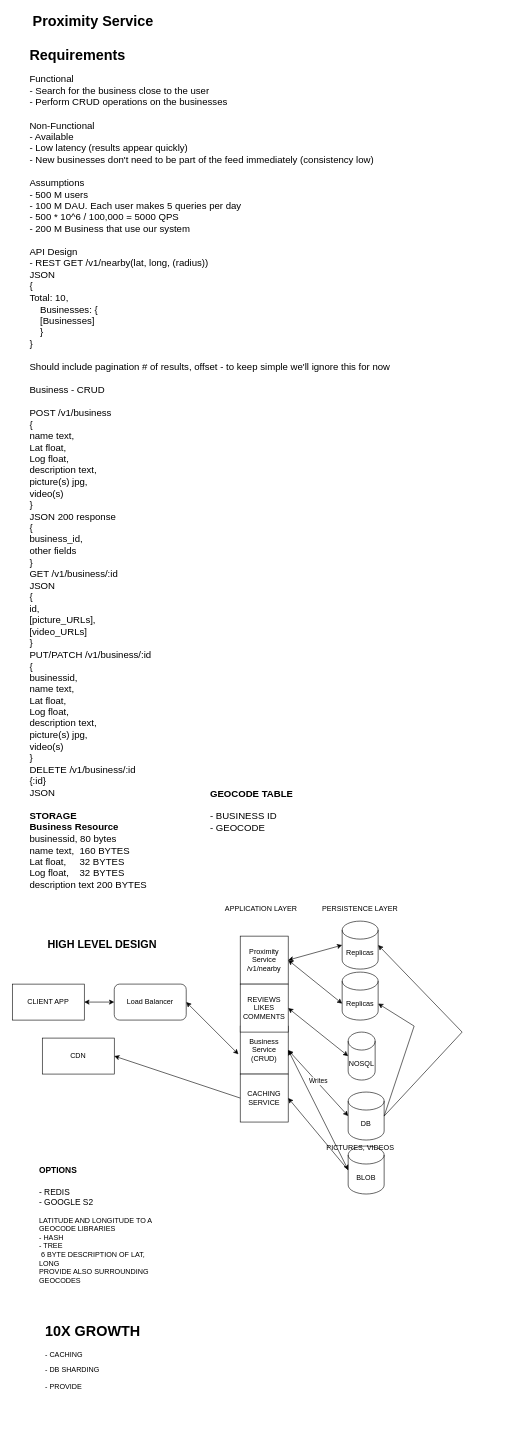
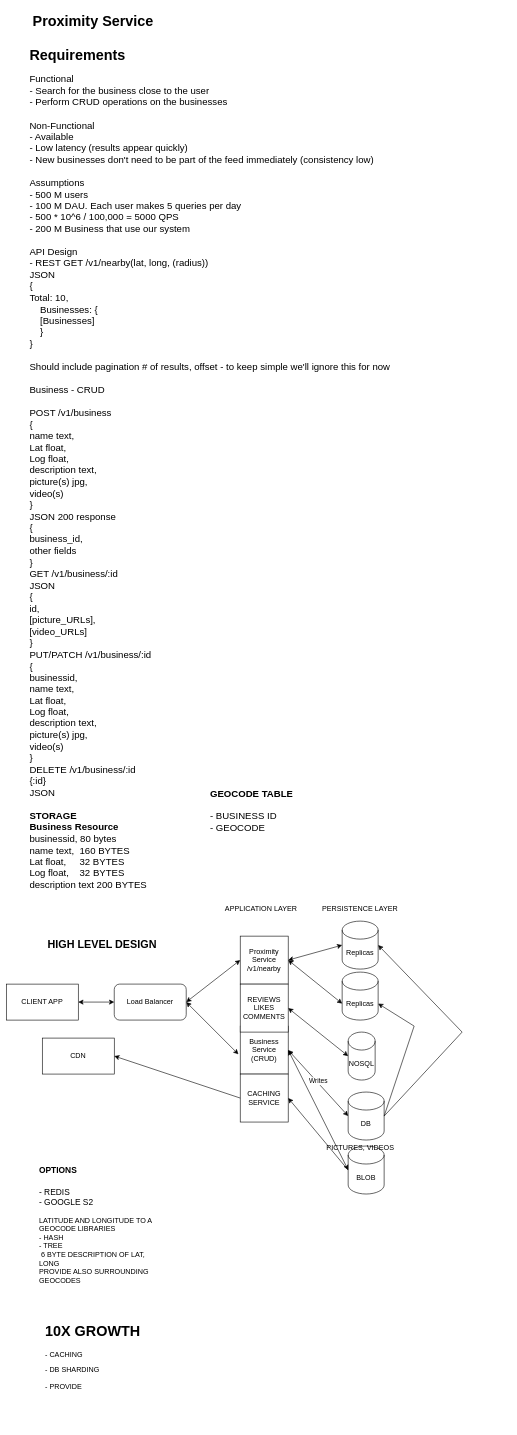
none -> (213, 981)
(48, 1002) -> (42, 1002)
